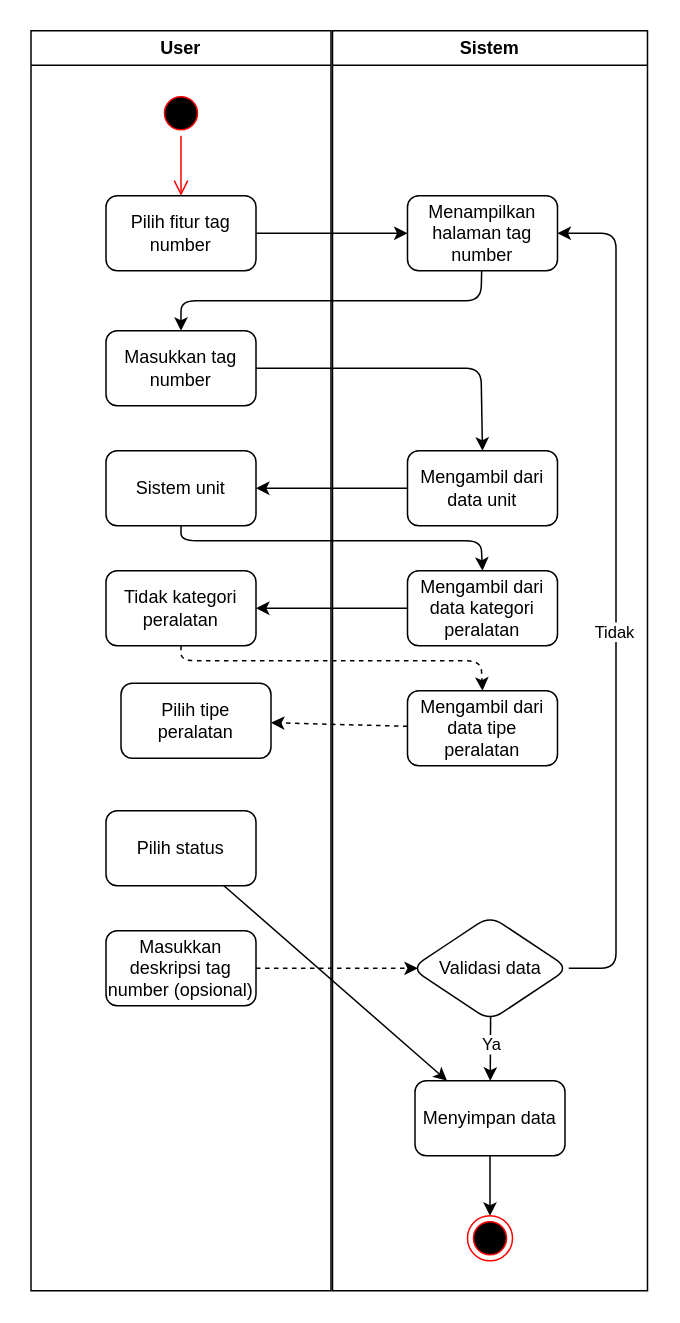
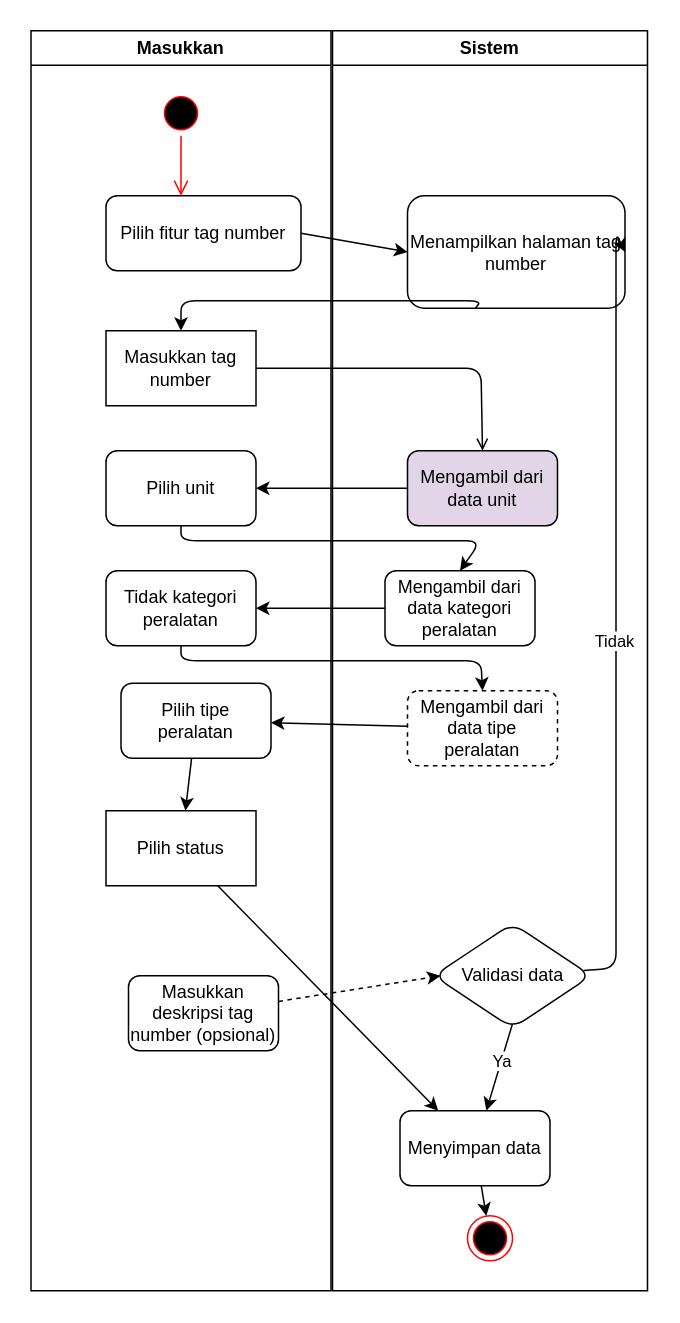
(181, 49) -> (181, 49)
(181, 233) -> (203, 233)
(482, 233) -> (516, 252)
(181, 368) -> (181, 368)
(482, 439) -> (482, 441)
(181, 488) -> (181, 488)
(482, 488) -> (482, 488)
(482, 608) -> (460, 608)
(411, 661) -> (411, 661)
(371, 725) -> (371, 725)
(482, 728) -> (482, 728)
none -> (189, 779)
(181, 848) -> (181, 848)
(181, 968) -> (203, 1013)
(490, 968) -> (512, 976)
(490, 1118) -> (475, 1148)
